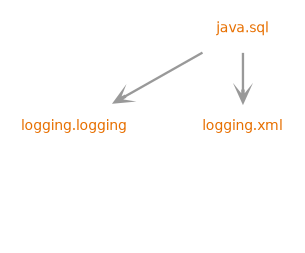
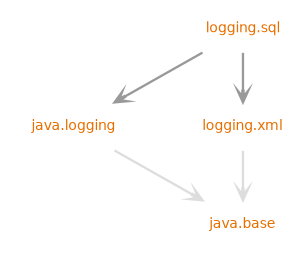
(243, 29) -> (243, 29)
(74, 126) -> (74, 126)
none -> (243, 224)
